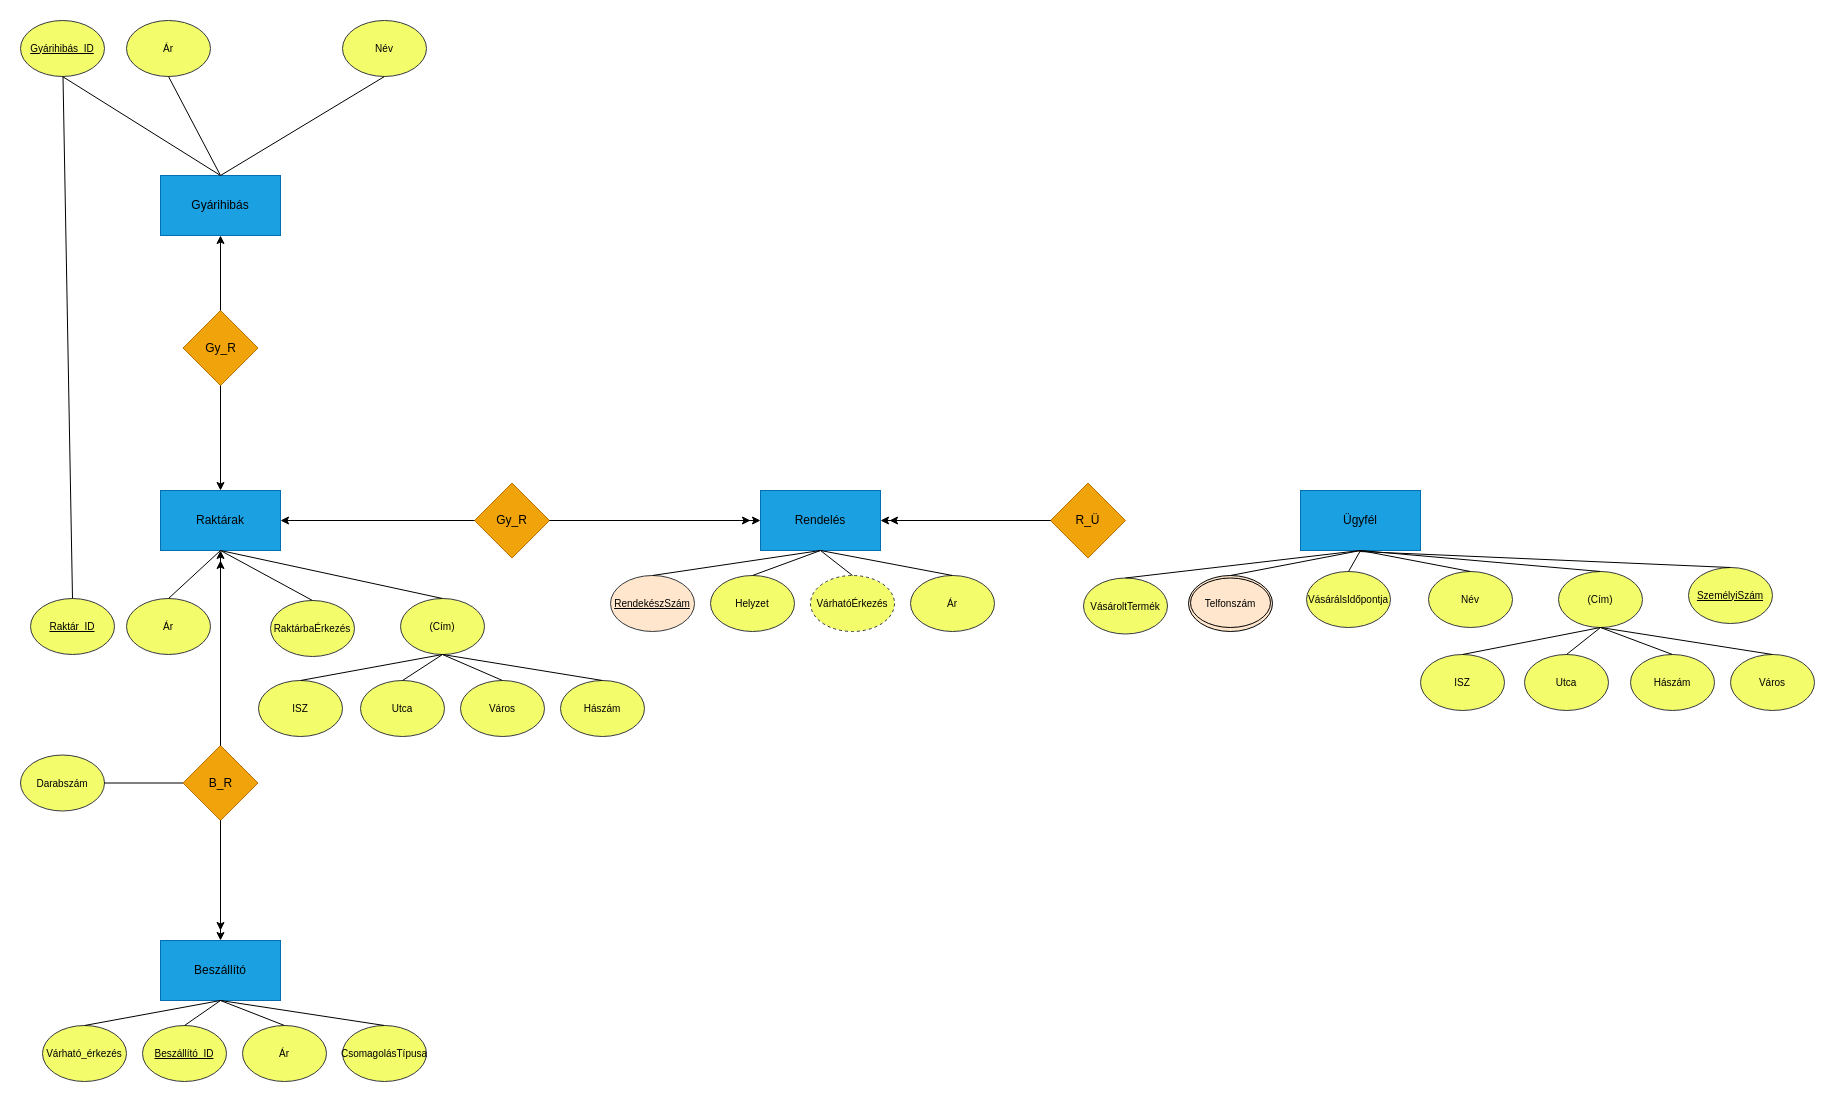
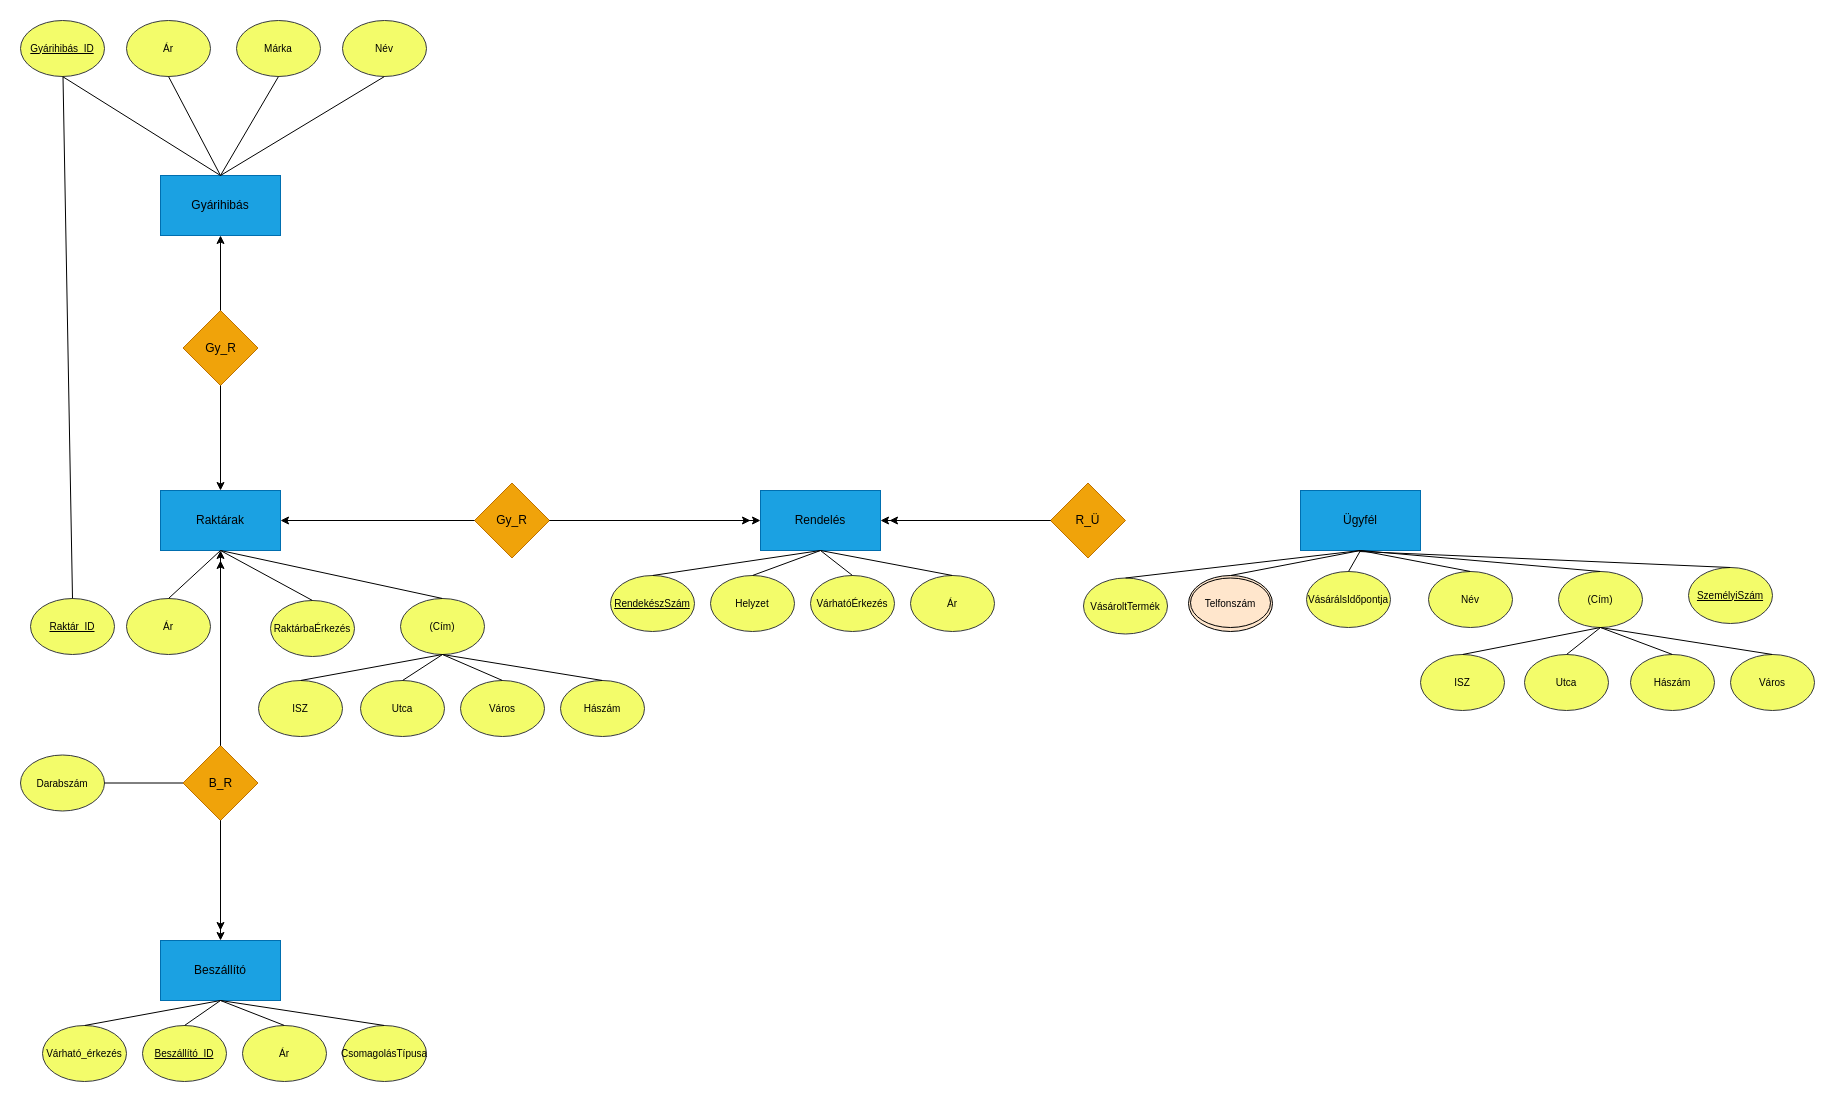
none -> (279, 49)
none -> (251, 123)
(653, 604) -> (653, 604)
(853, 604) -> (853, 604)
